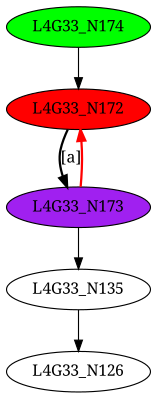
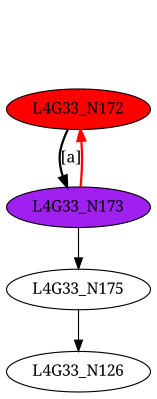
(79, 27) -> none
(79, 289) -> (79, 289)
